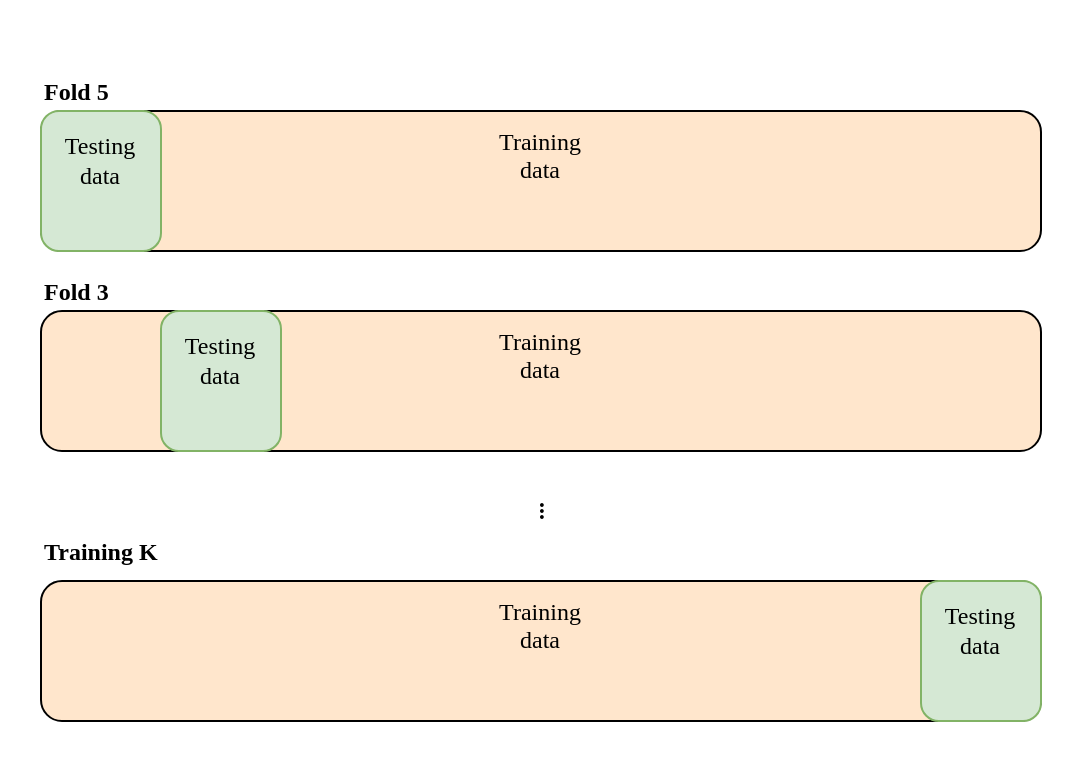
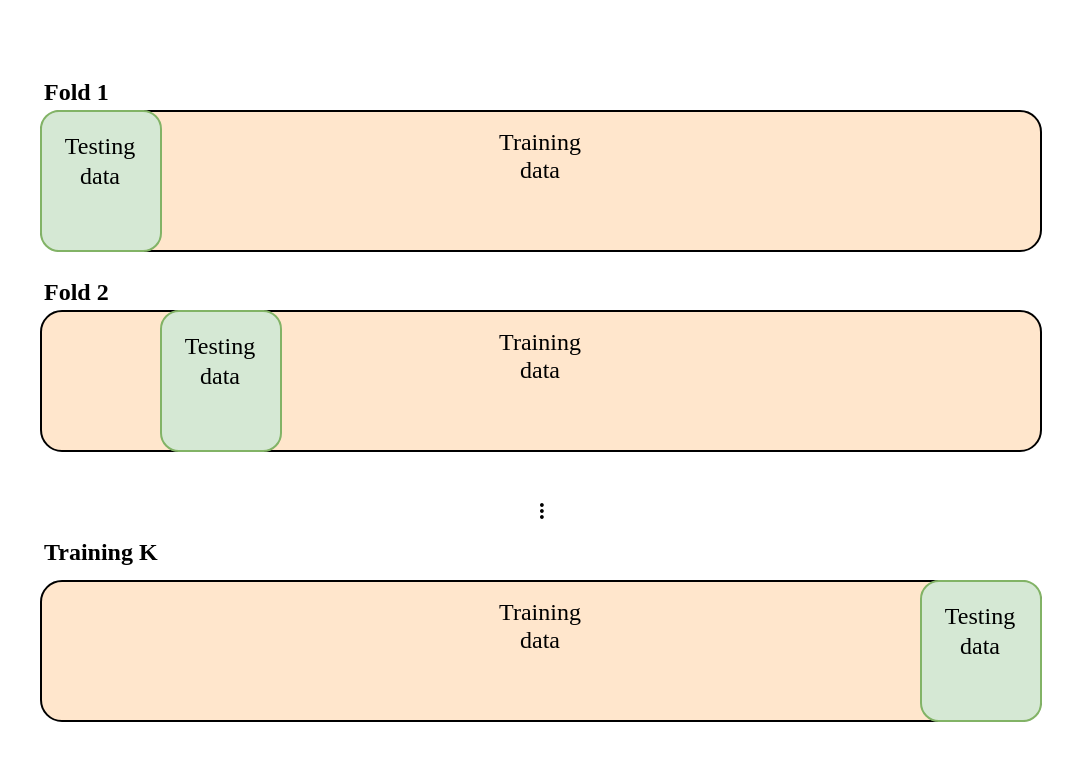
(79, 61) -> (79, 61)
(79, 261) -> (79, 261)
